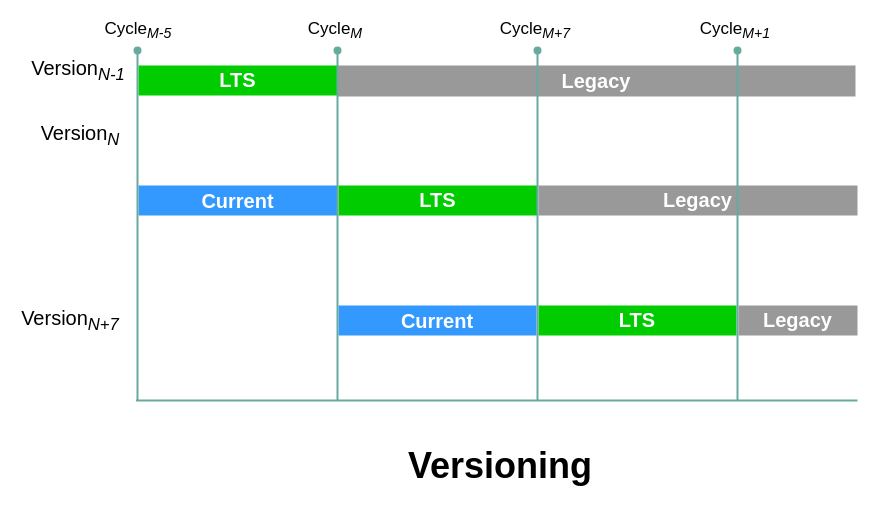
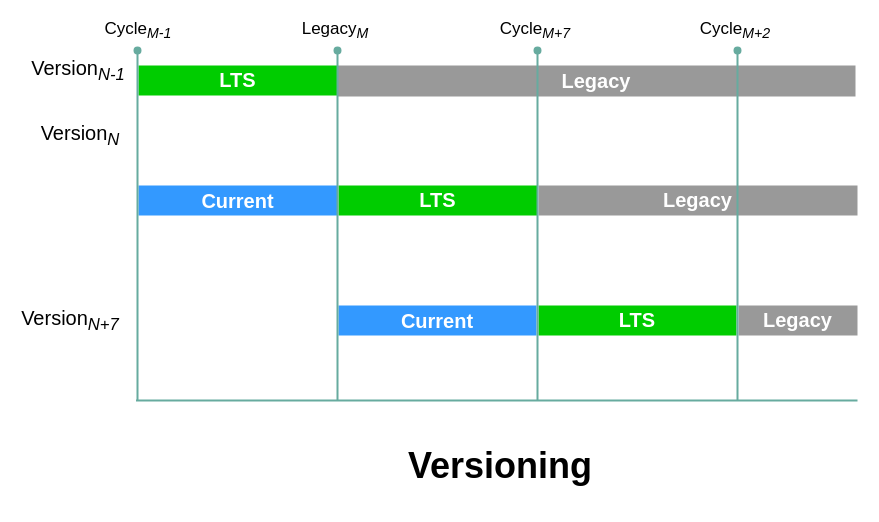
(139, 31) -> (139, 31)
(336, 31) -> (336, 31)
(736, 31) -> (736, 31)
